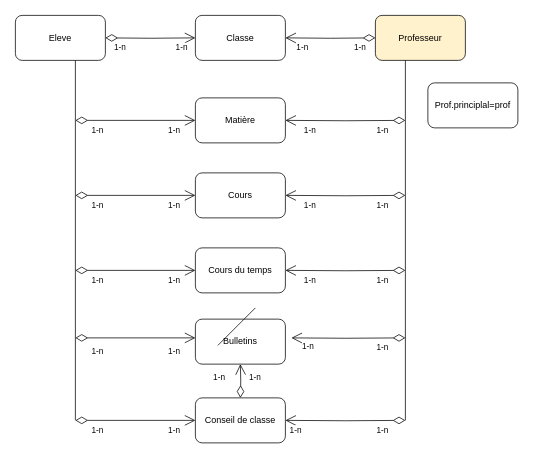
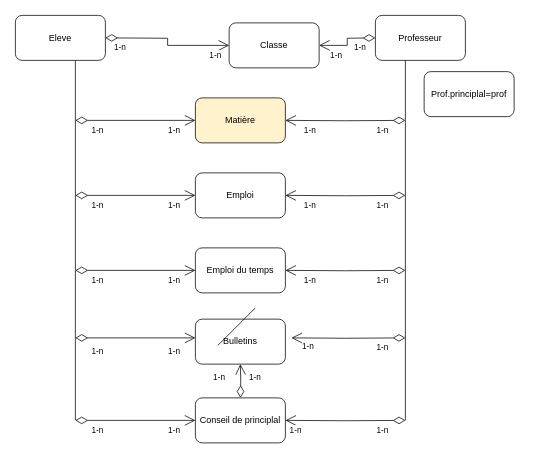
(240, 38) -> (274, 45)
(420, 38) -> (420, 38)
(473, 105) -> (469, 94)
(240, 120) -> (240, 120)
(240, 195) -> (240, 195)
(240, 270) -> (240, 270)
(240, 420) -> (240, 420)
